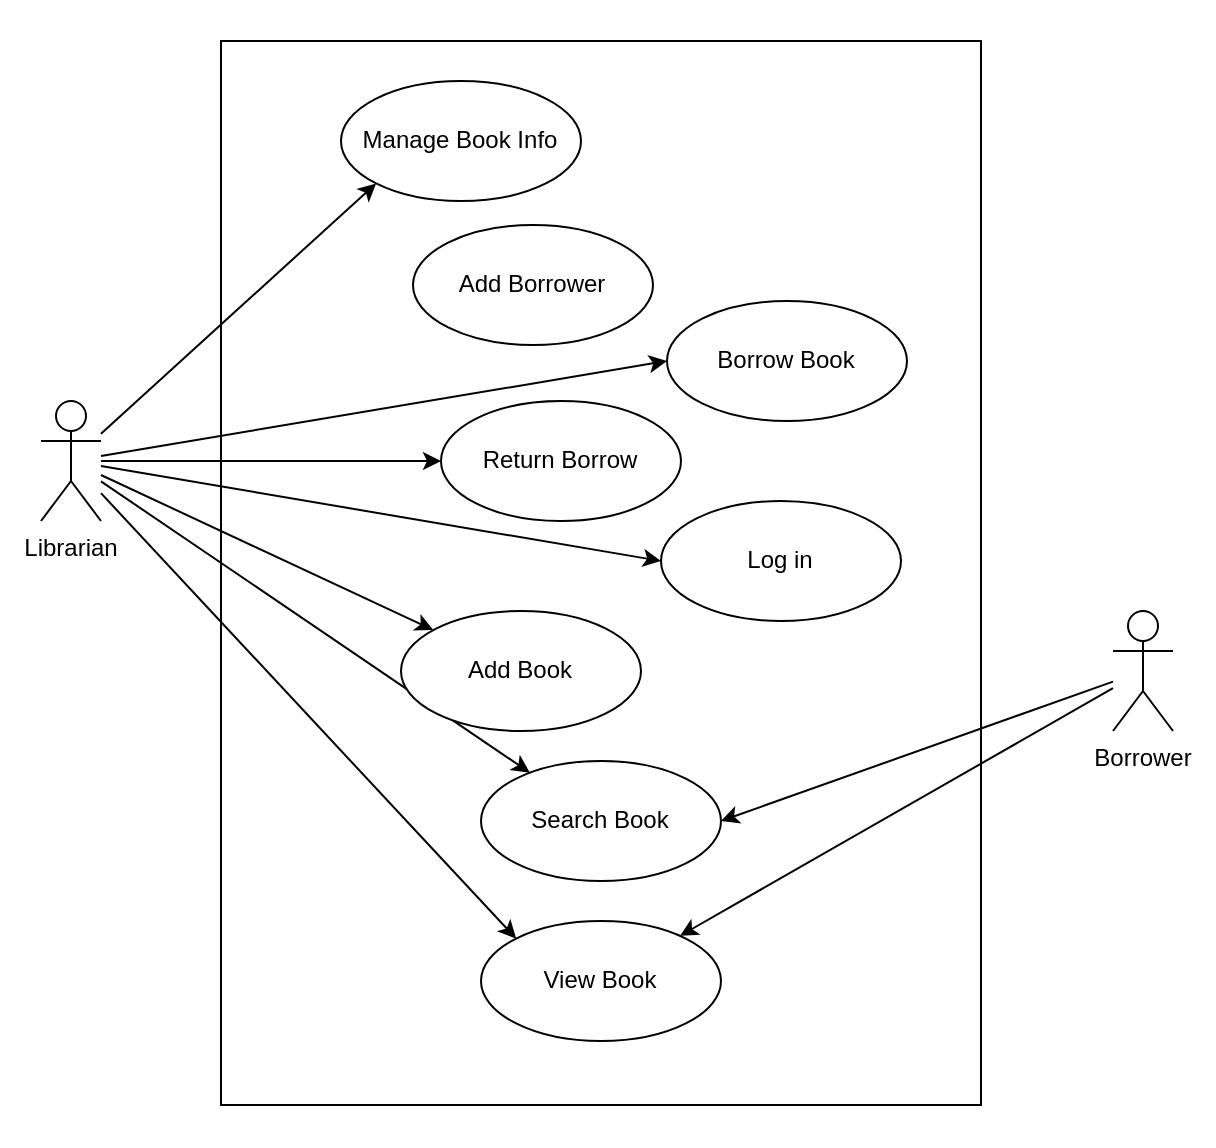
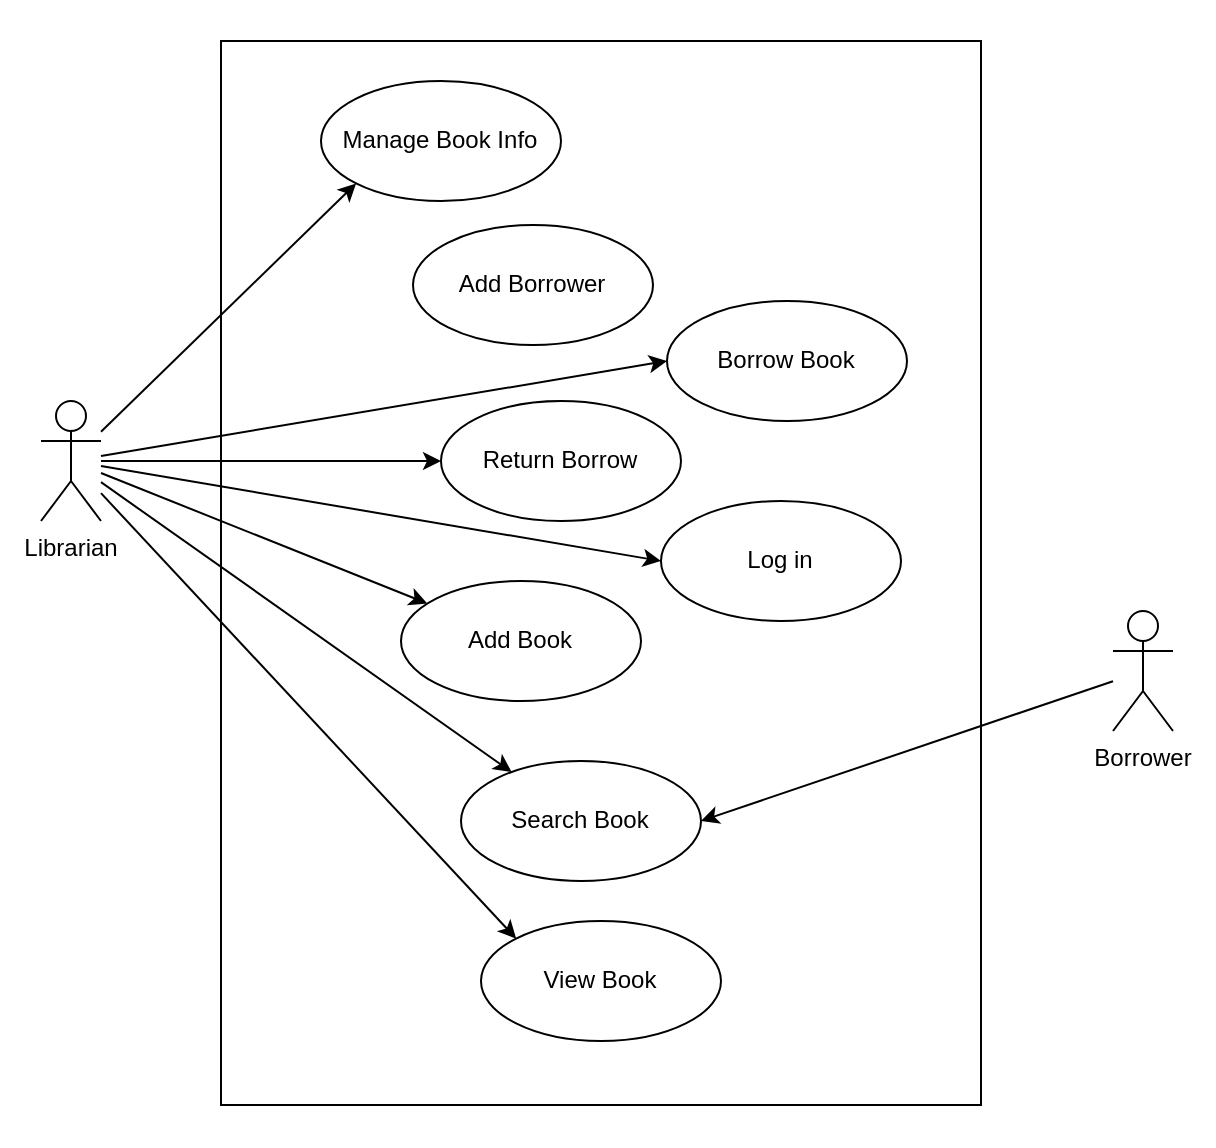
(461, 141) -> (441, 141)
(521, 671) -> (521, 641)
(902, 809) -> none
(601, 821) -> (581, 821)
